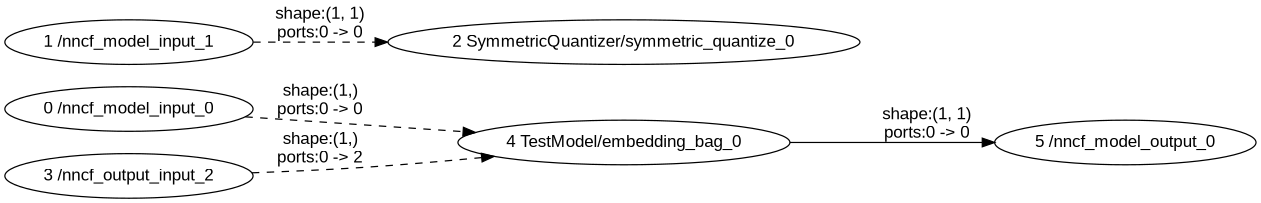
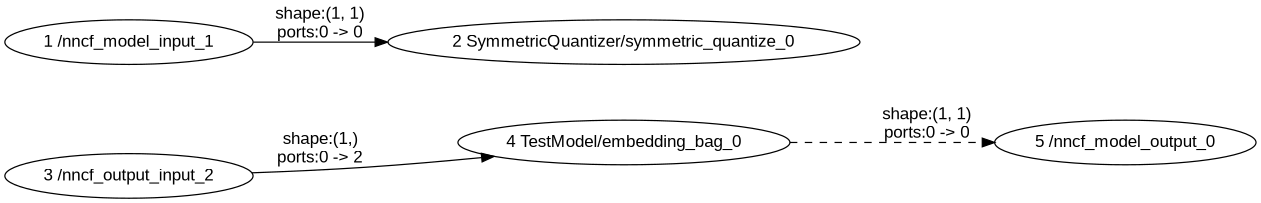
(314, 42) -> (314, 42)
(129, 109) -> none
(886, 142) -> (886, 142)
(367, 167) -> (367, 167)
